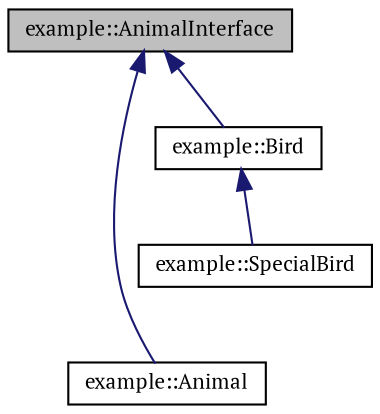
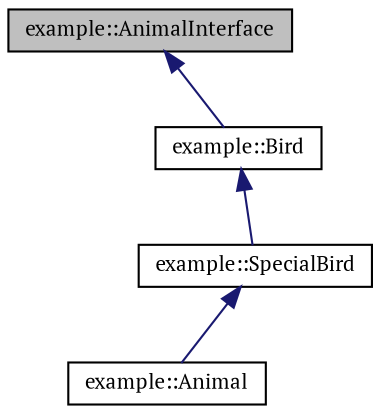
(114, 220) -> (205, 333)
